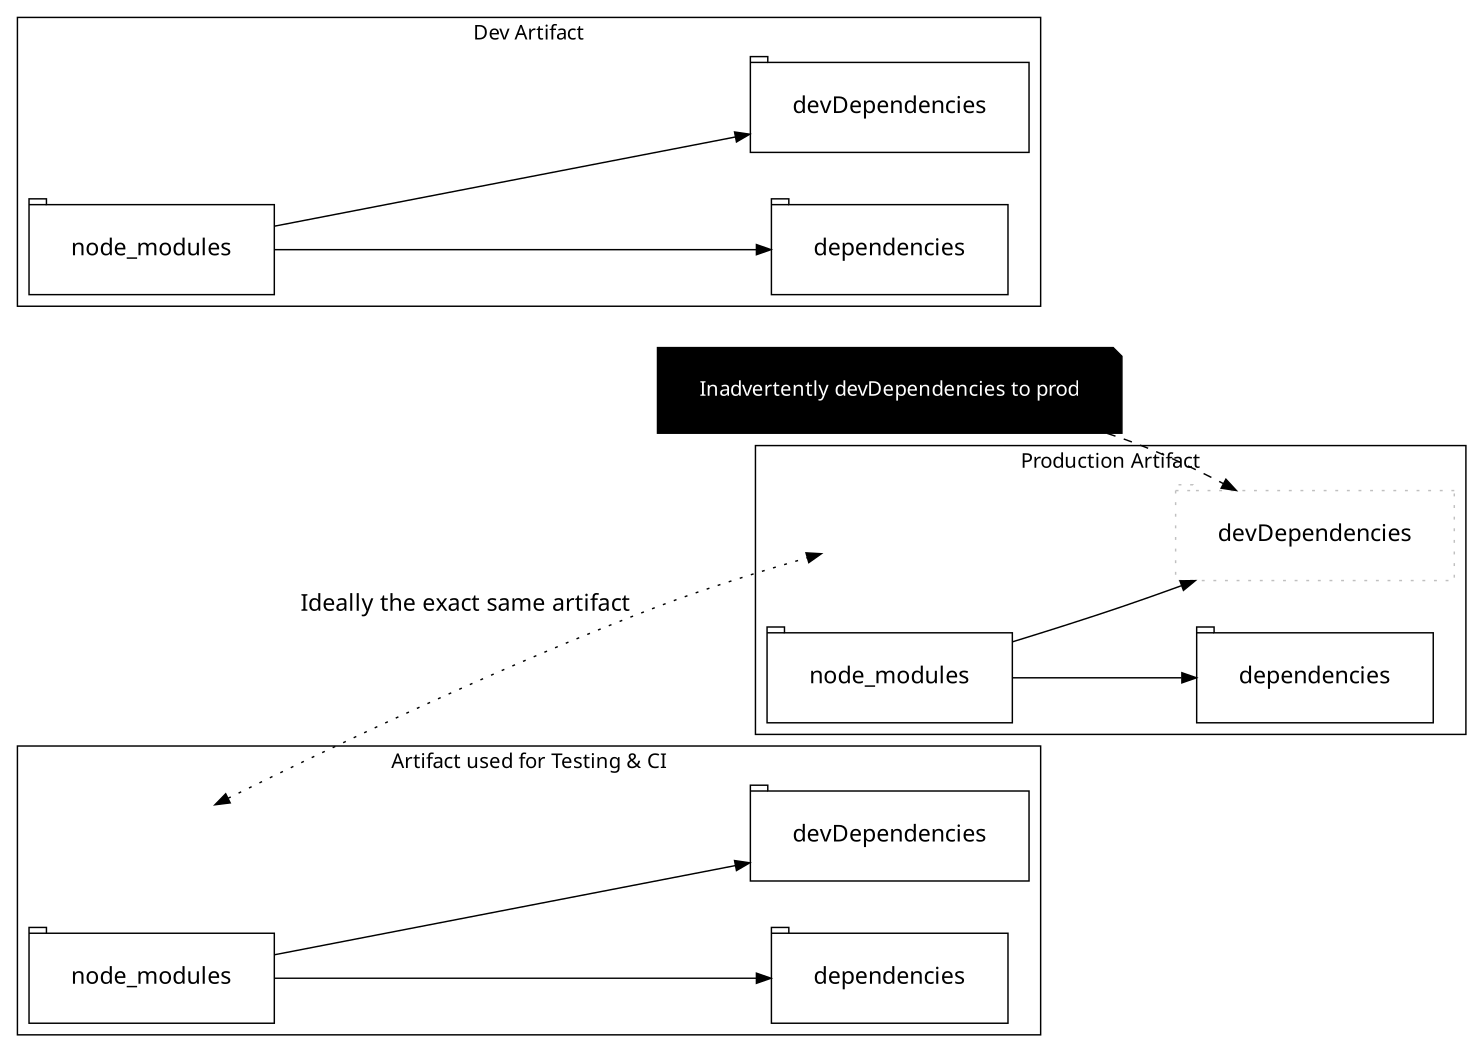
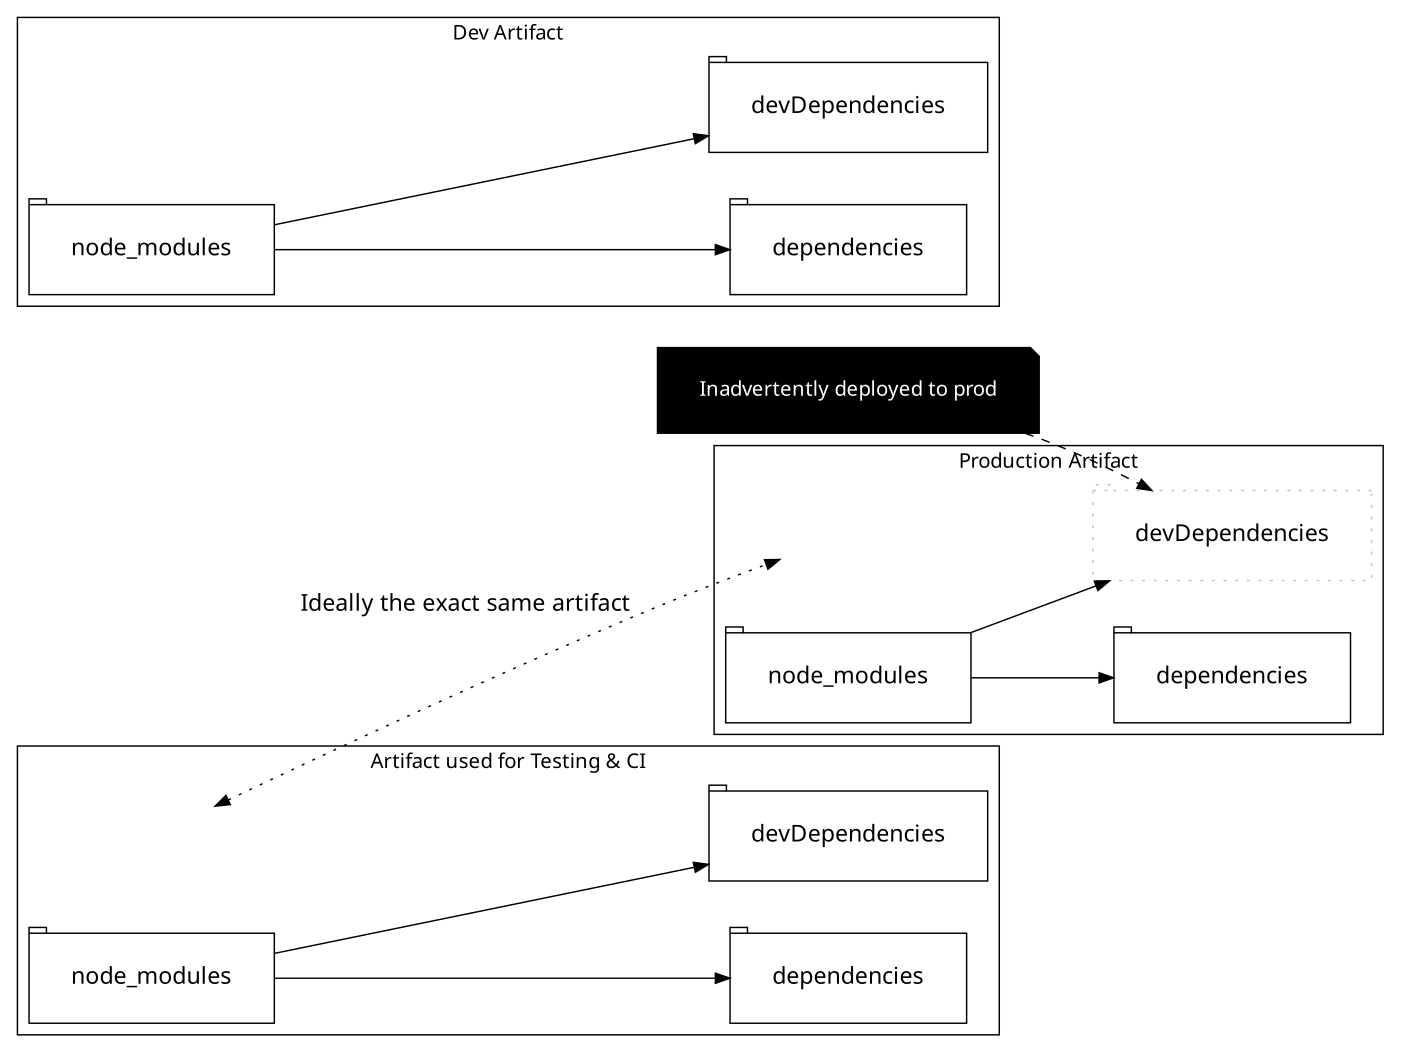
(890, 390) -> (848, 390)
